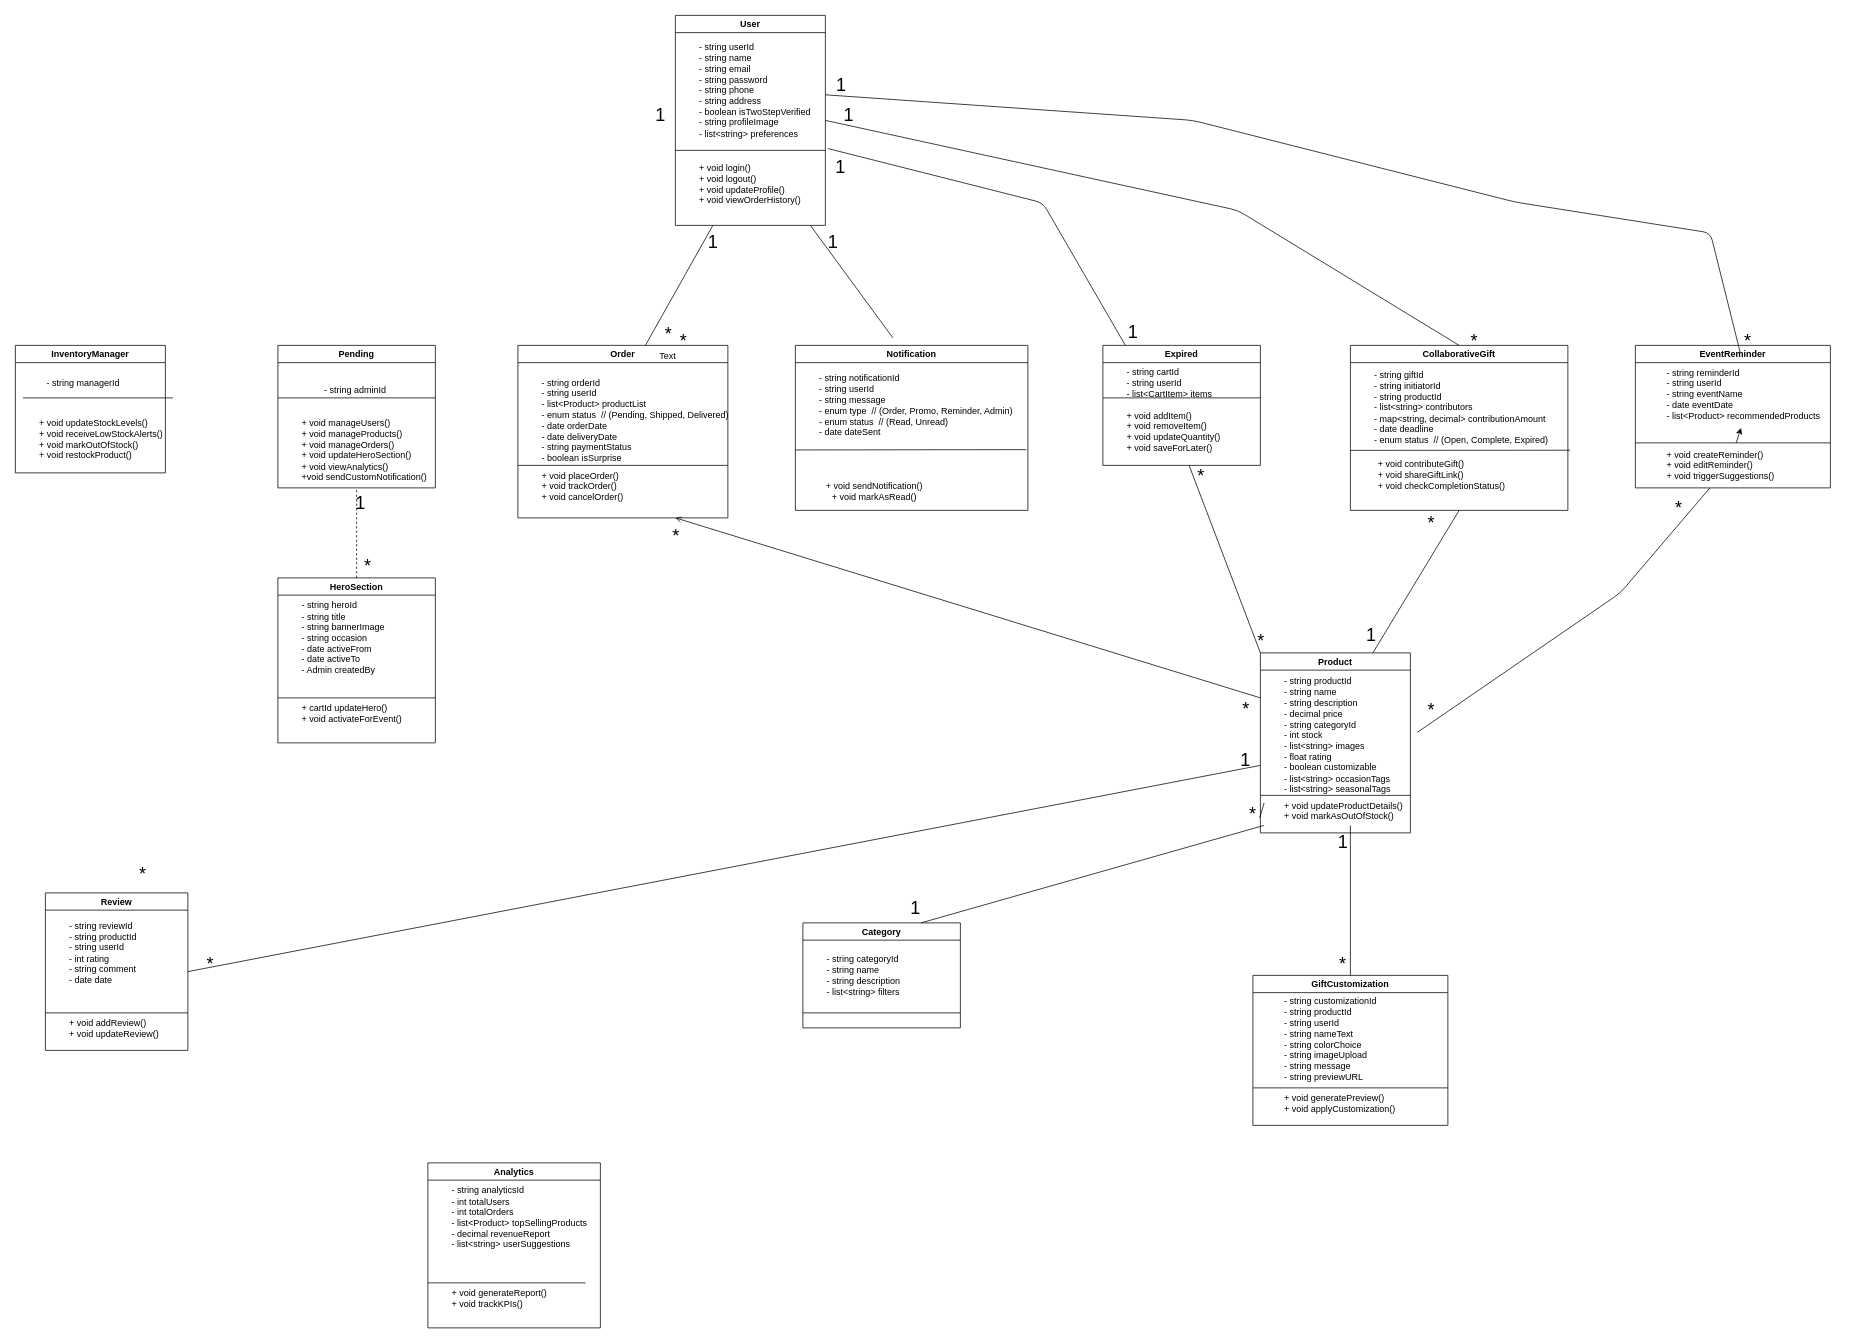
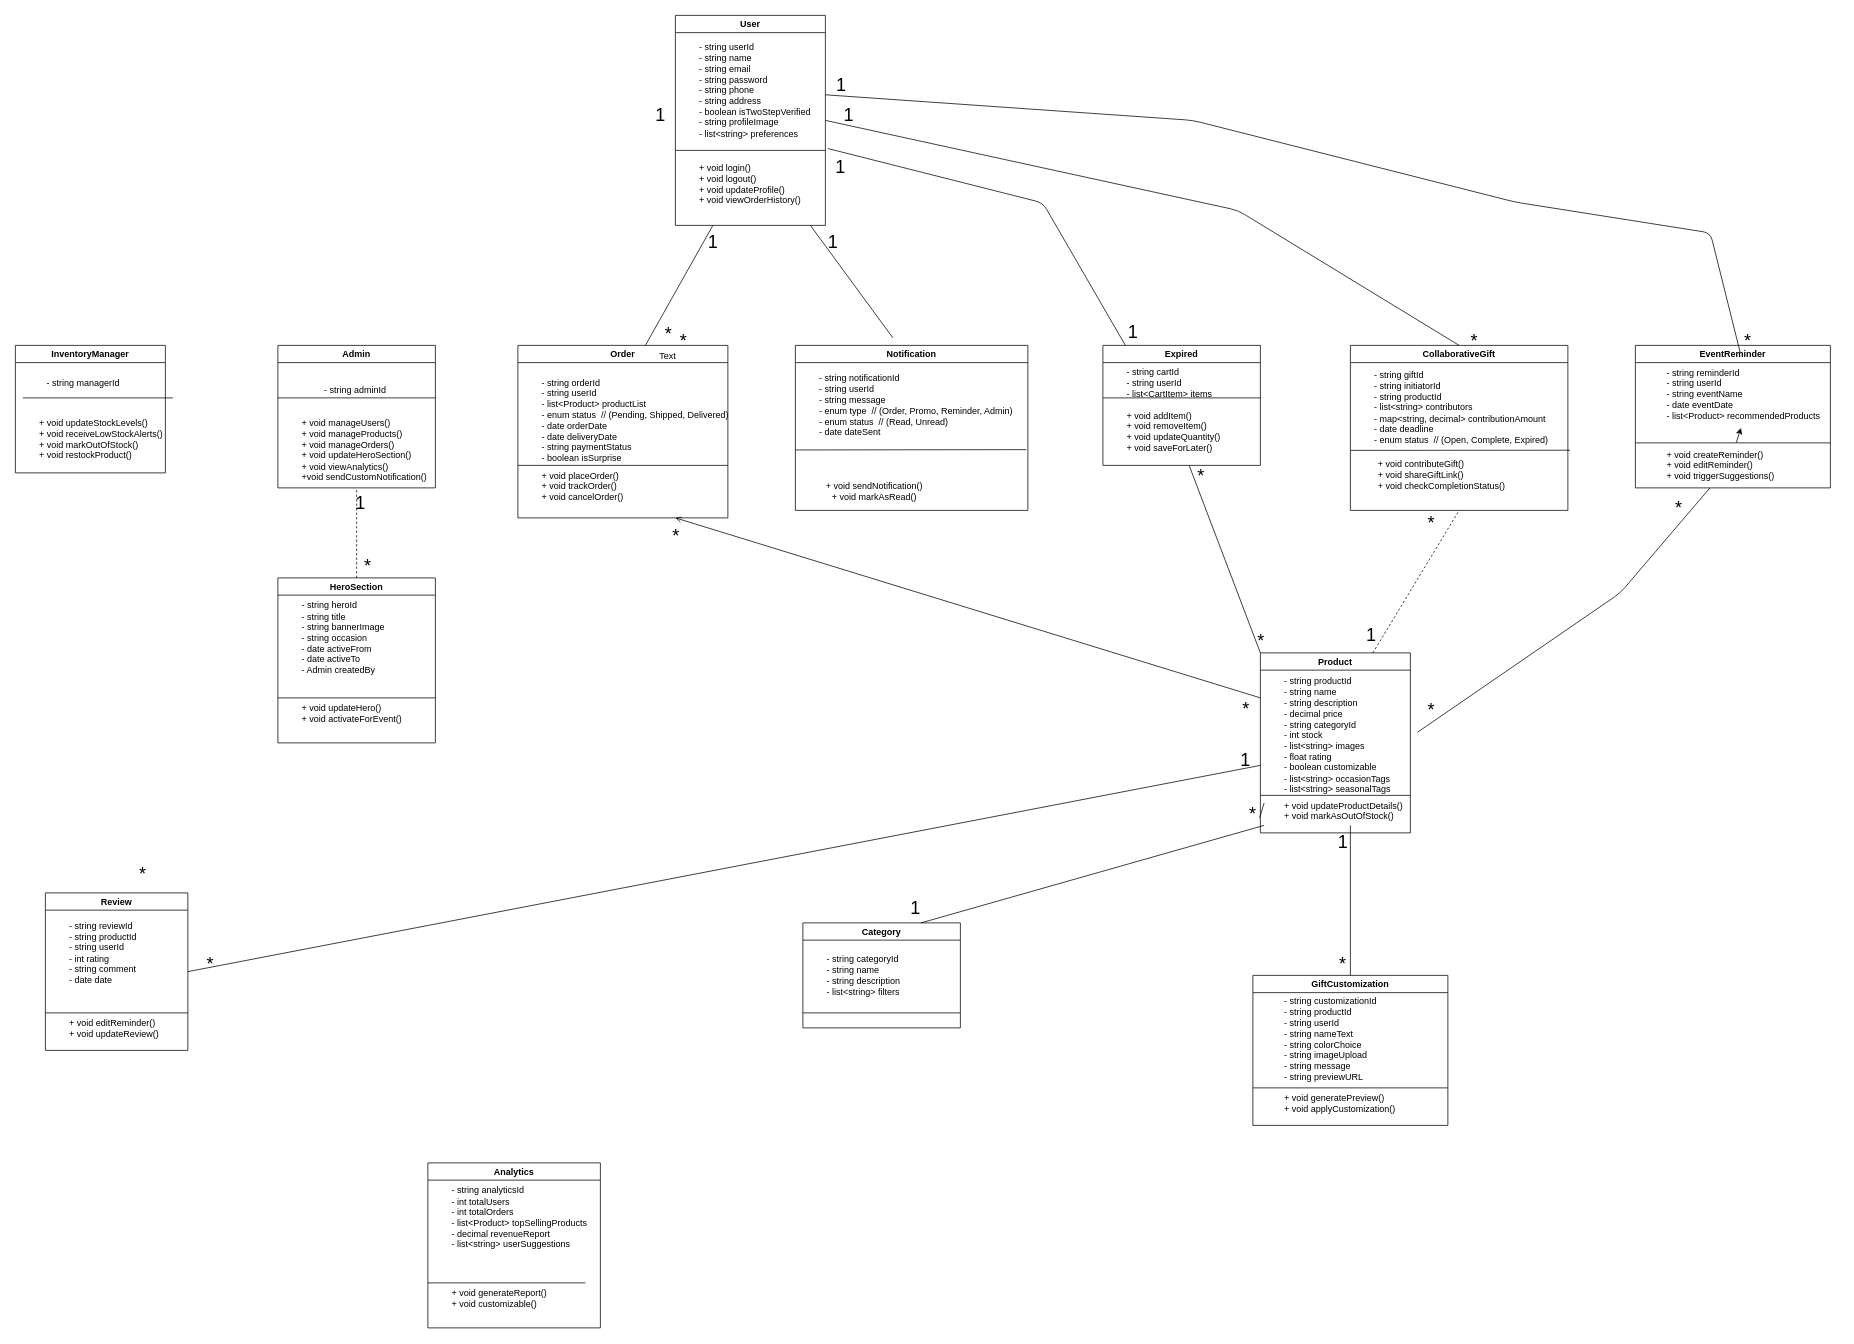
(357, 354) -> (357, 354)
(1415, 582) -> (1415, 582)
(360, 714) -> (360, 714)
(118, 1029) -> (118, 1029)
(506, 1299) -> (506, 1299)
